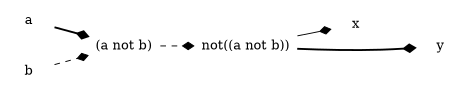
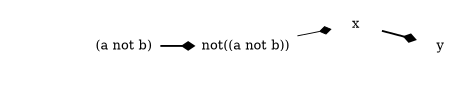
(29, 21) -> none
(171, 46) -> (171, 46)
(350, 50) -> (393, 34)
(29, 71) -> none
